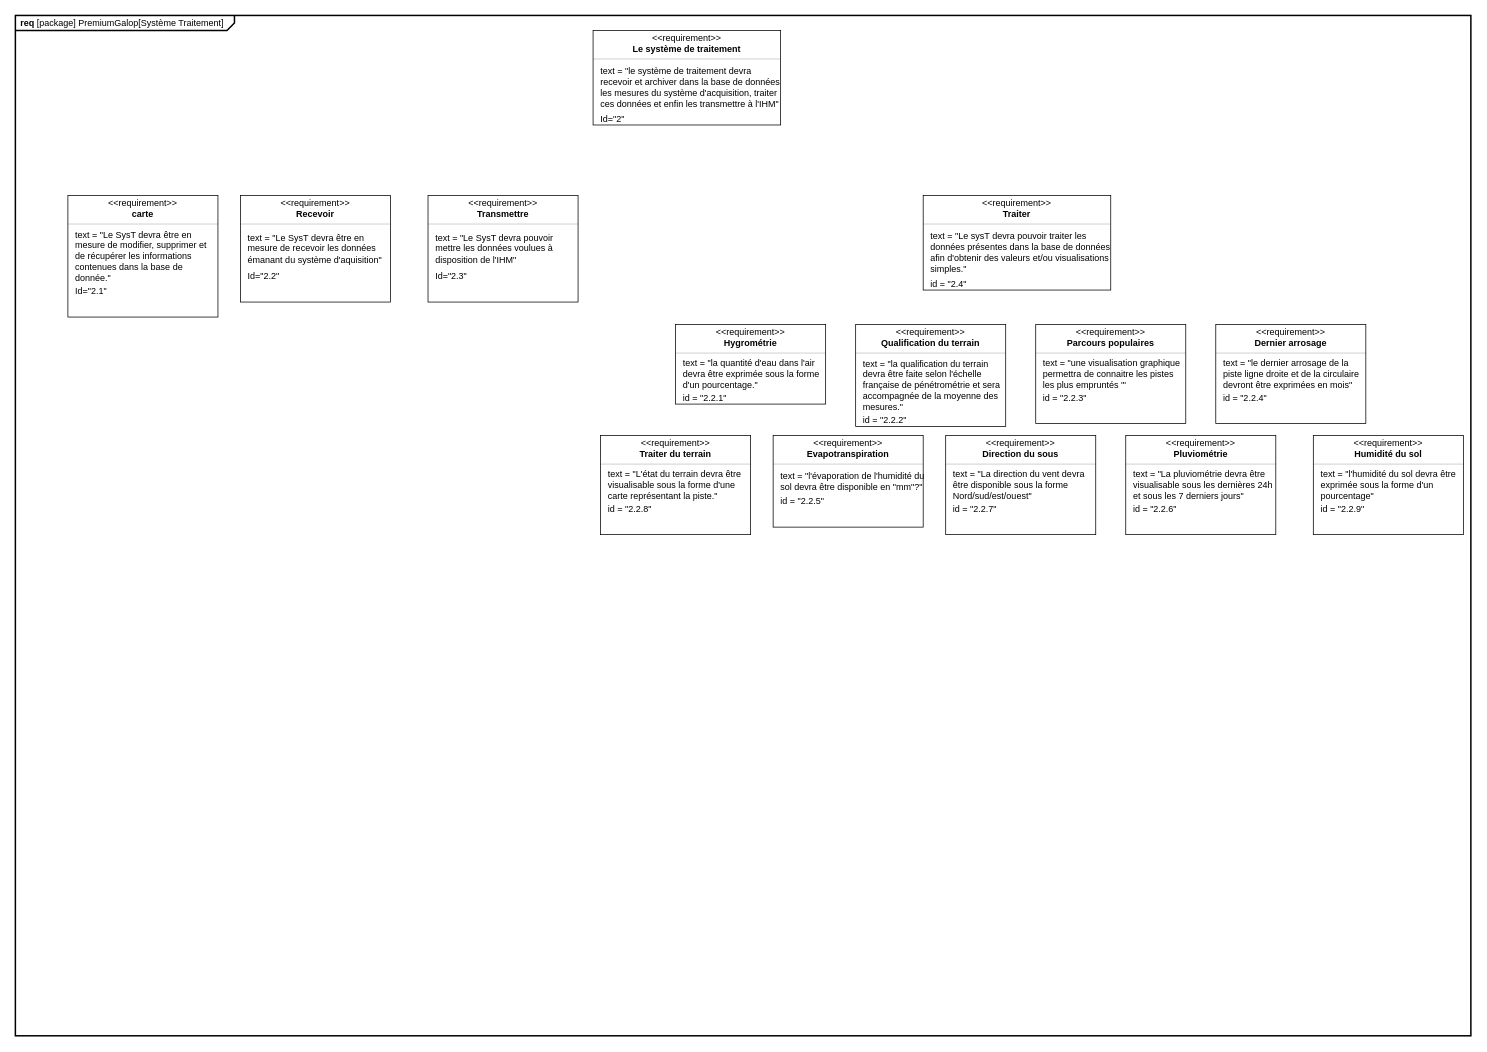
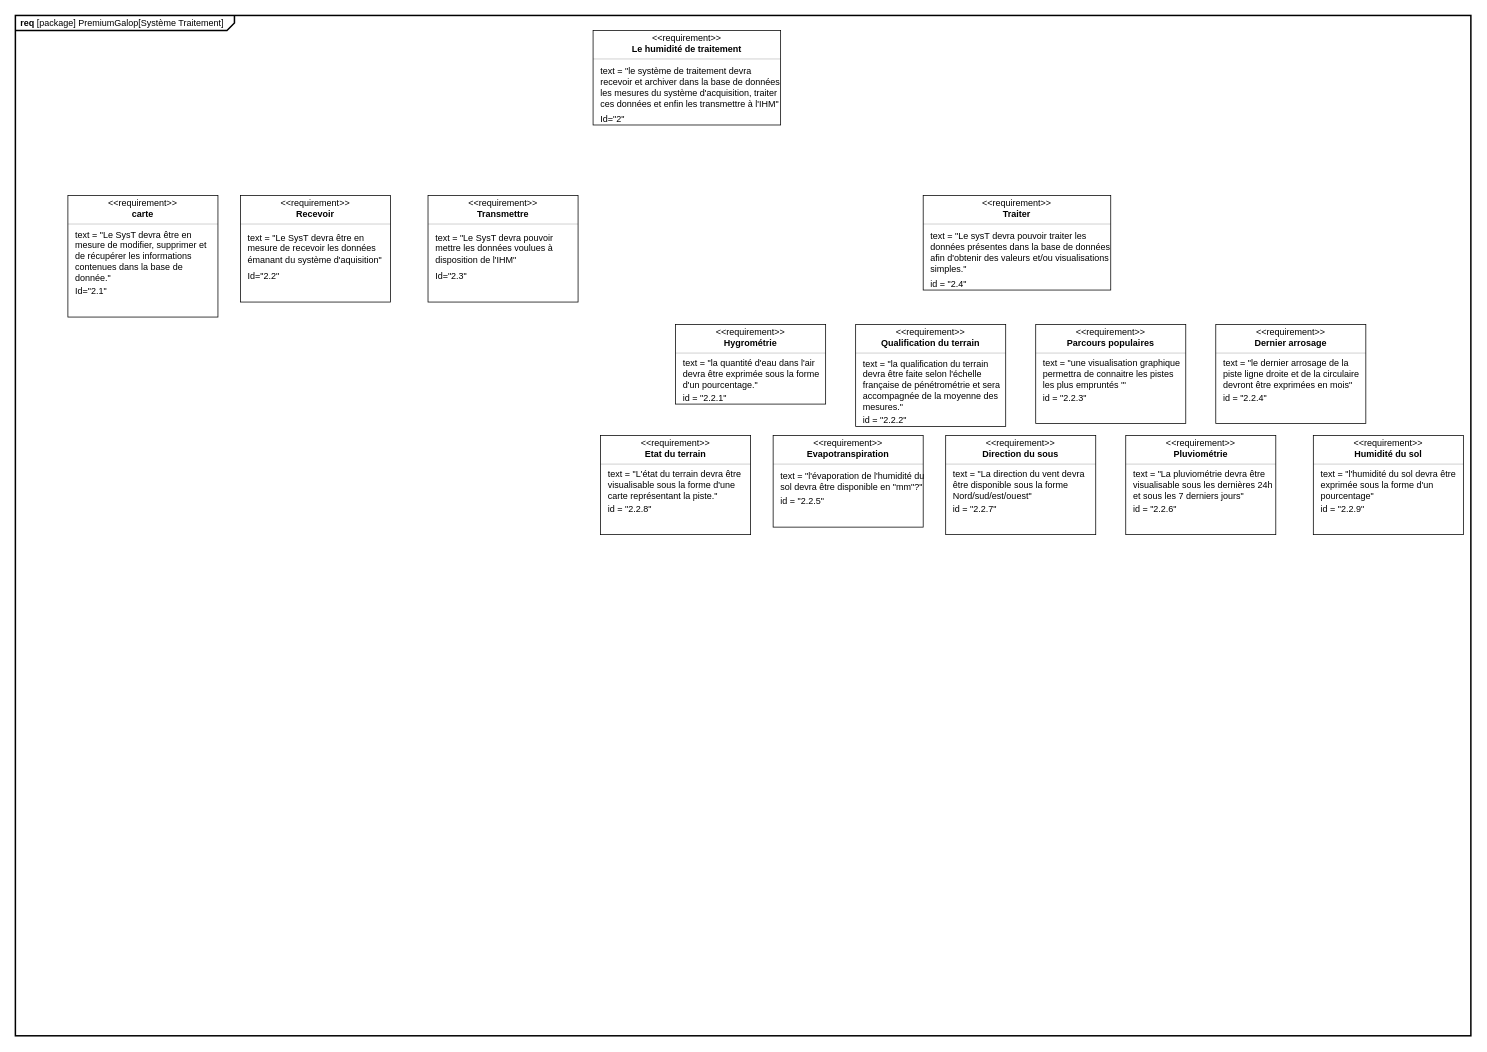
(687, 49) -> (687, 49)
(675, 454) -> (675, 454)
